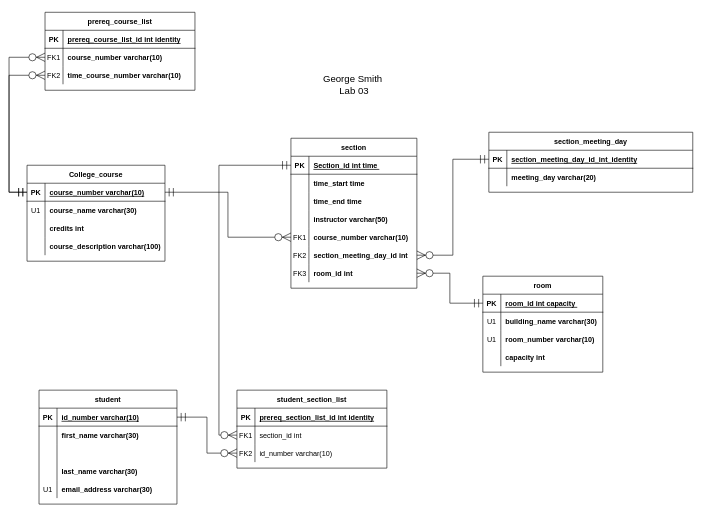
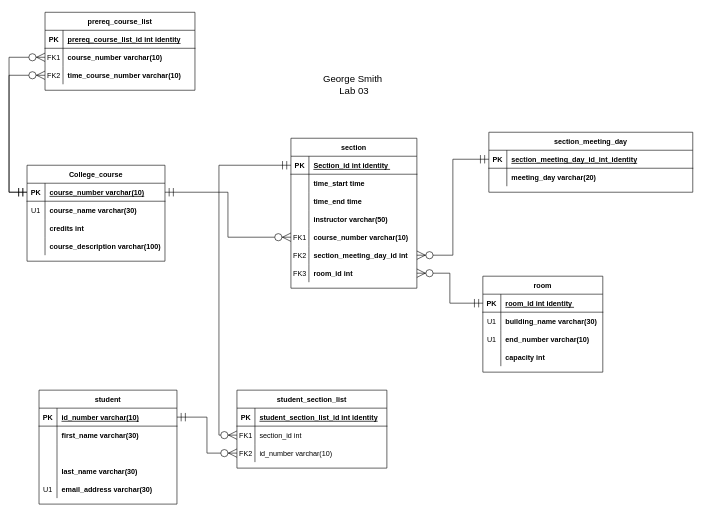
(346, 166) -> (353, 166)
(541, 304) -> (540, 304)
(551, 340) -> (549, 340)
(321, 418) -> (323, 418)
